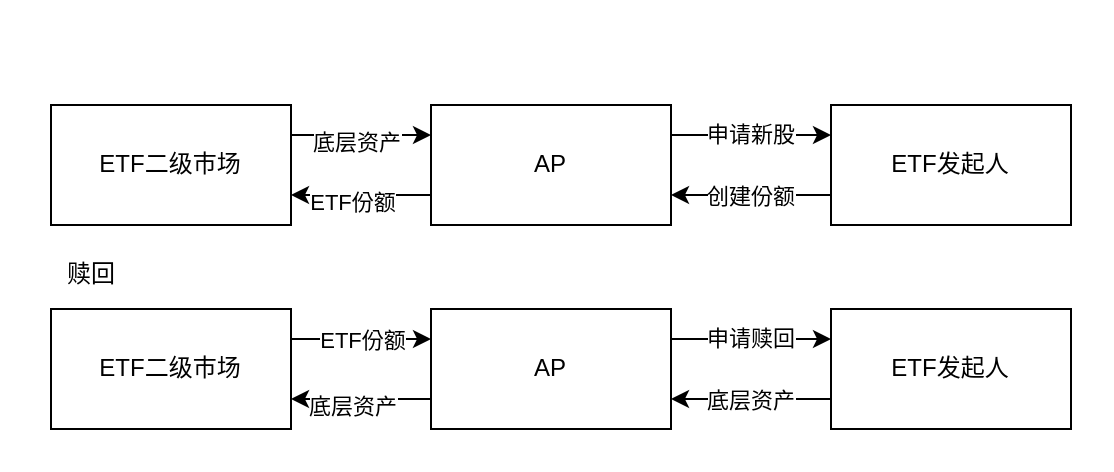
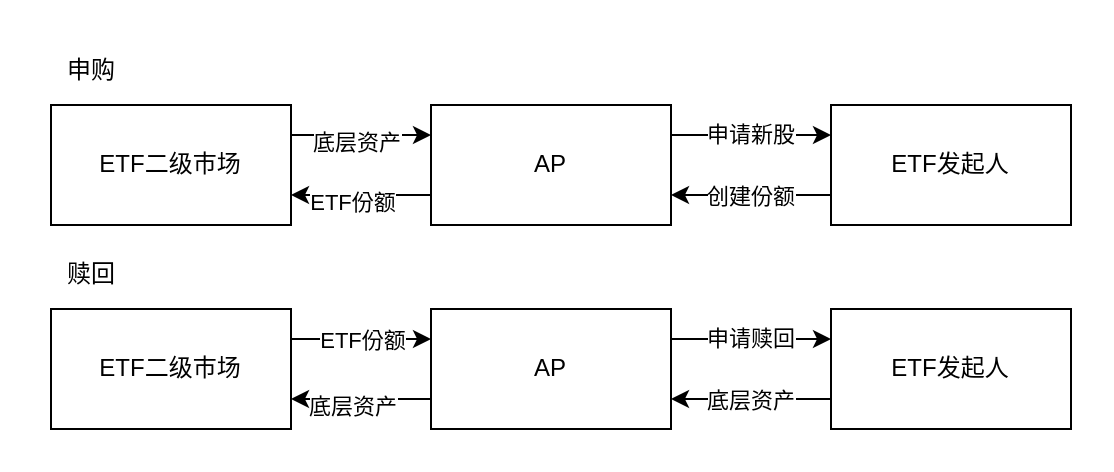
none -> (91, 71)
